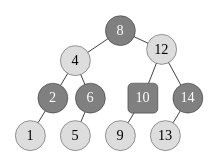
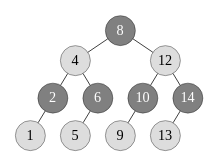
(162, 49) -> (165, 60)
(90, 98) -> (98, 98)
(143, 98) -> (143, 98)
